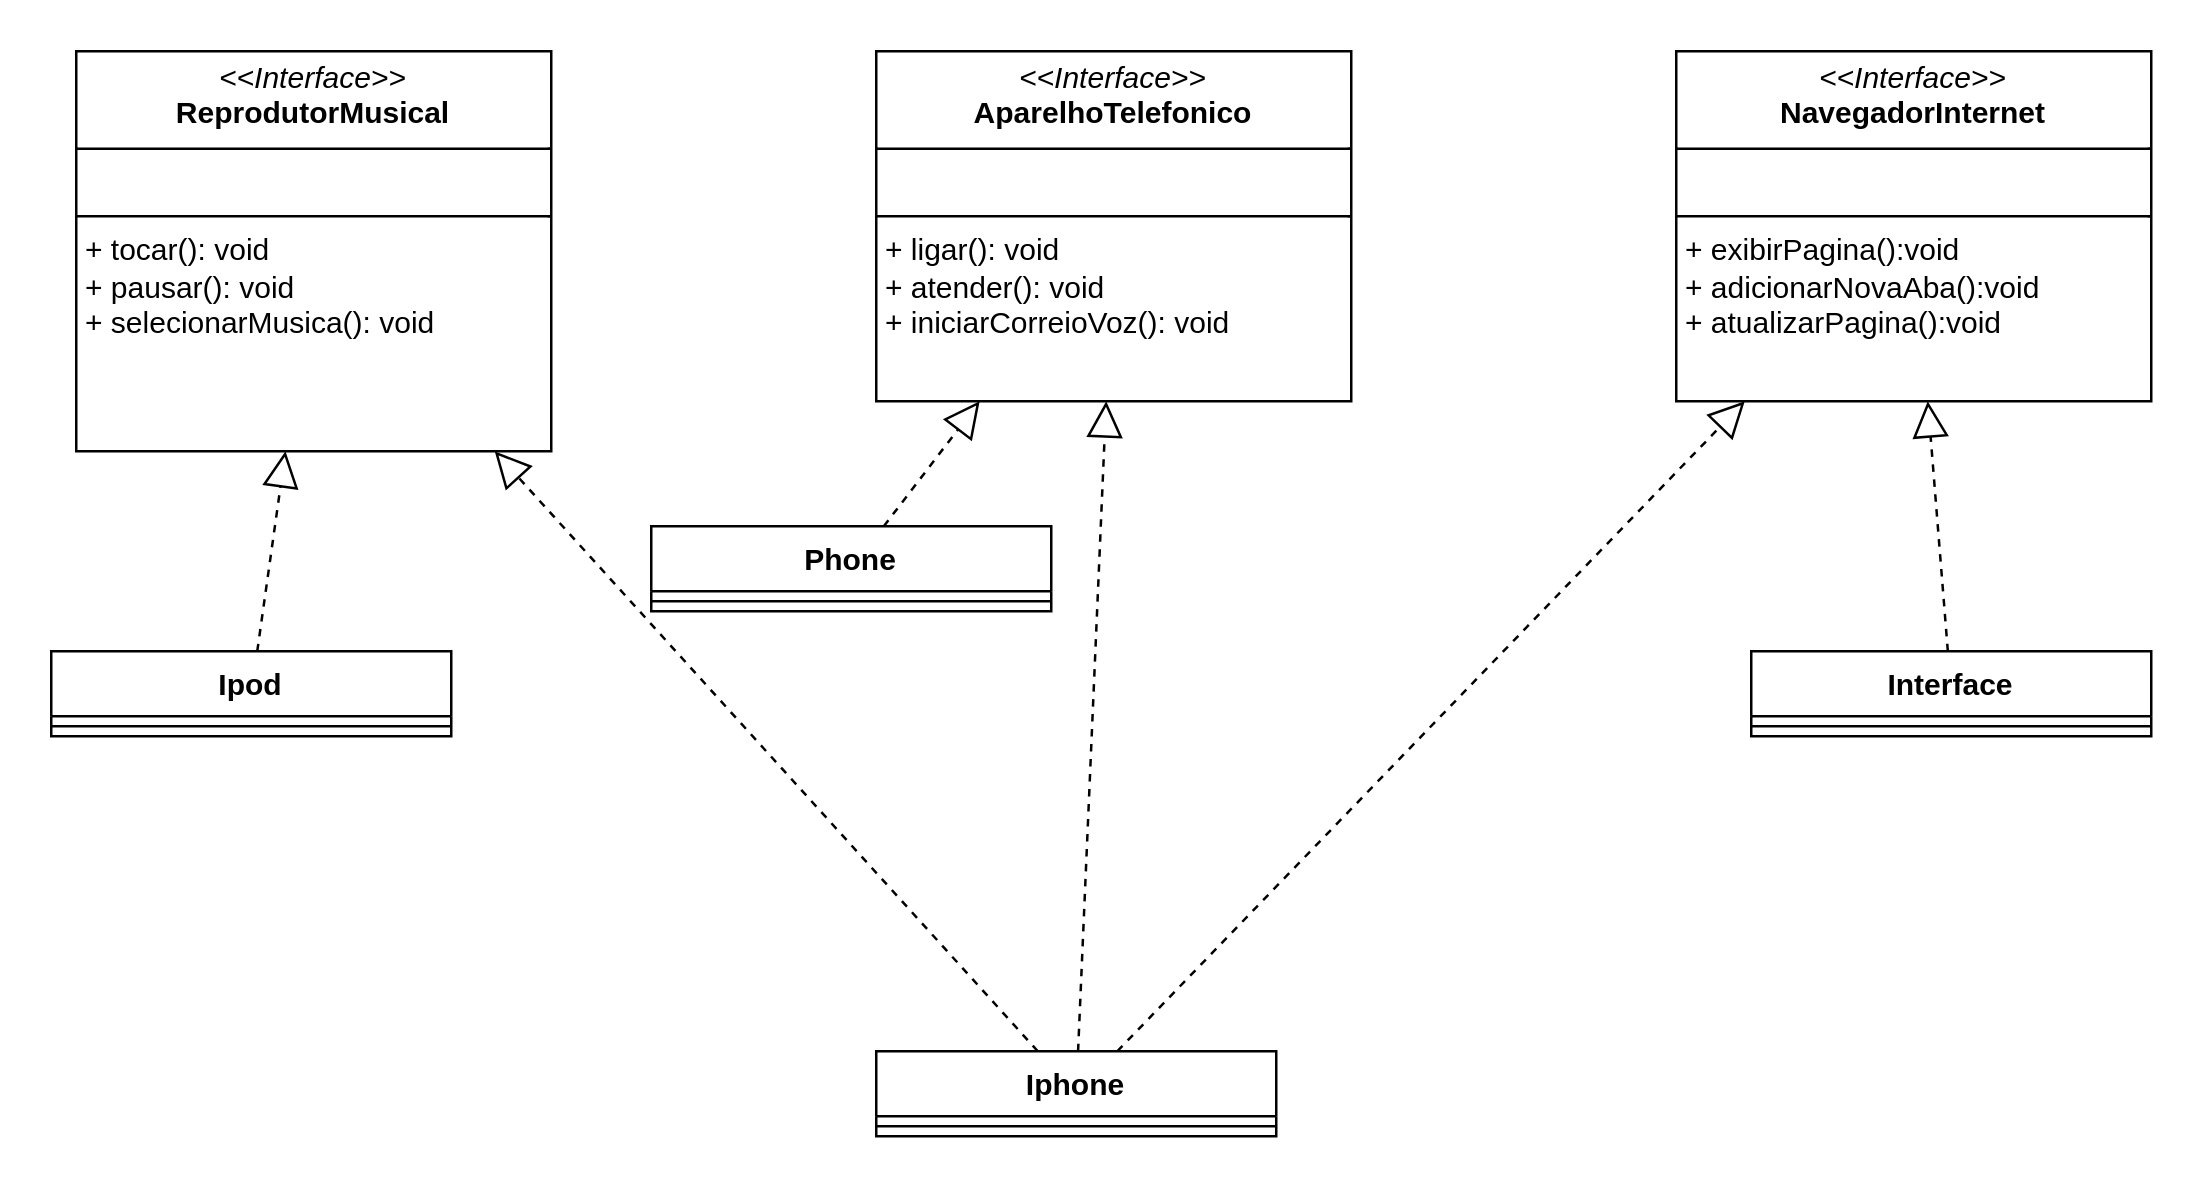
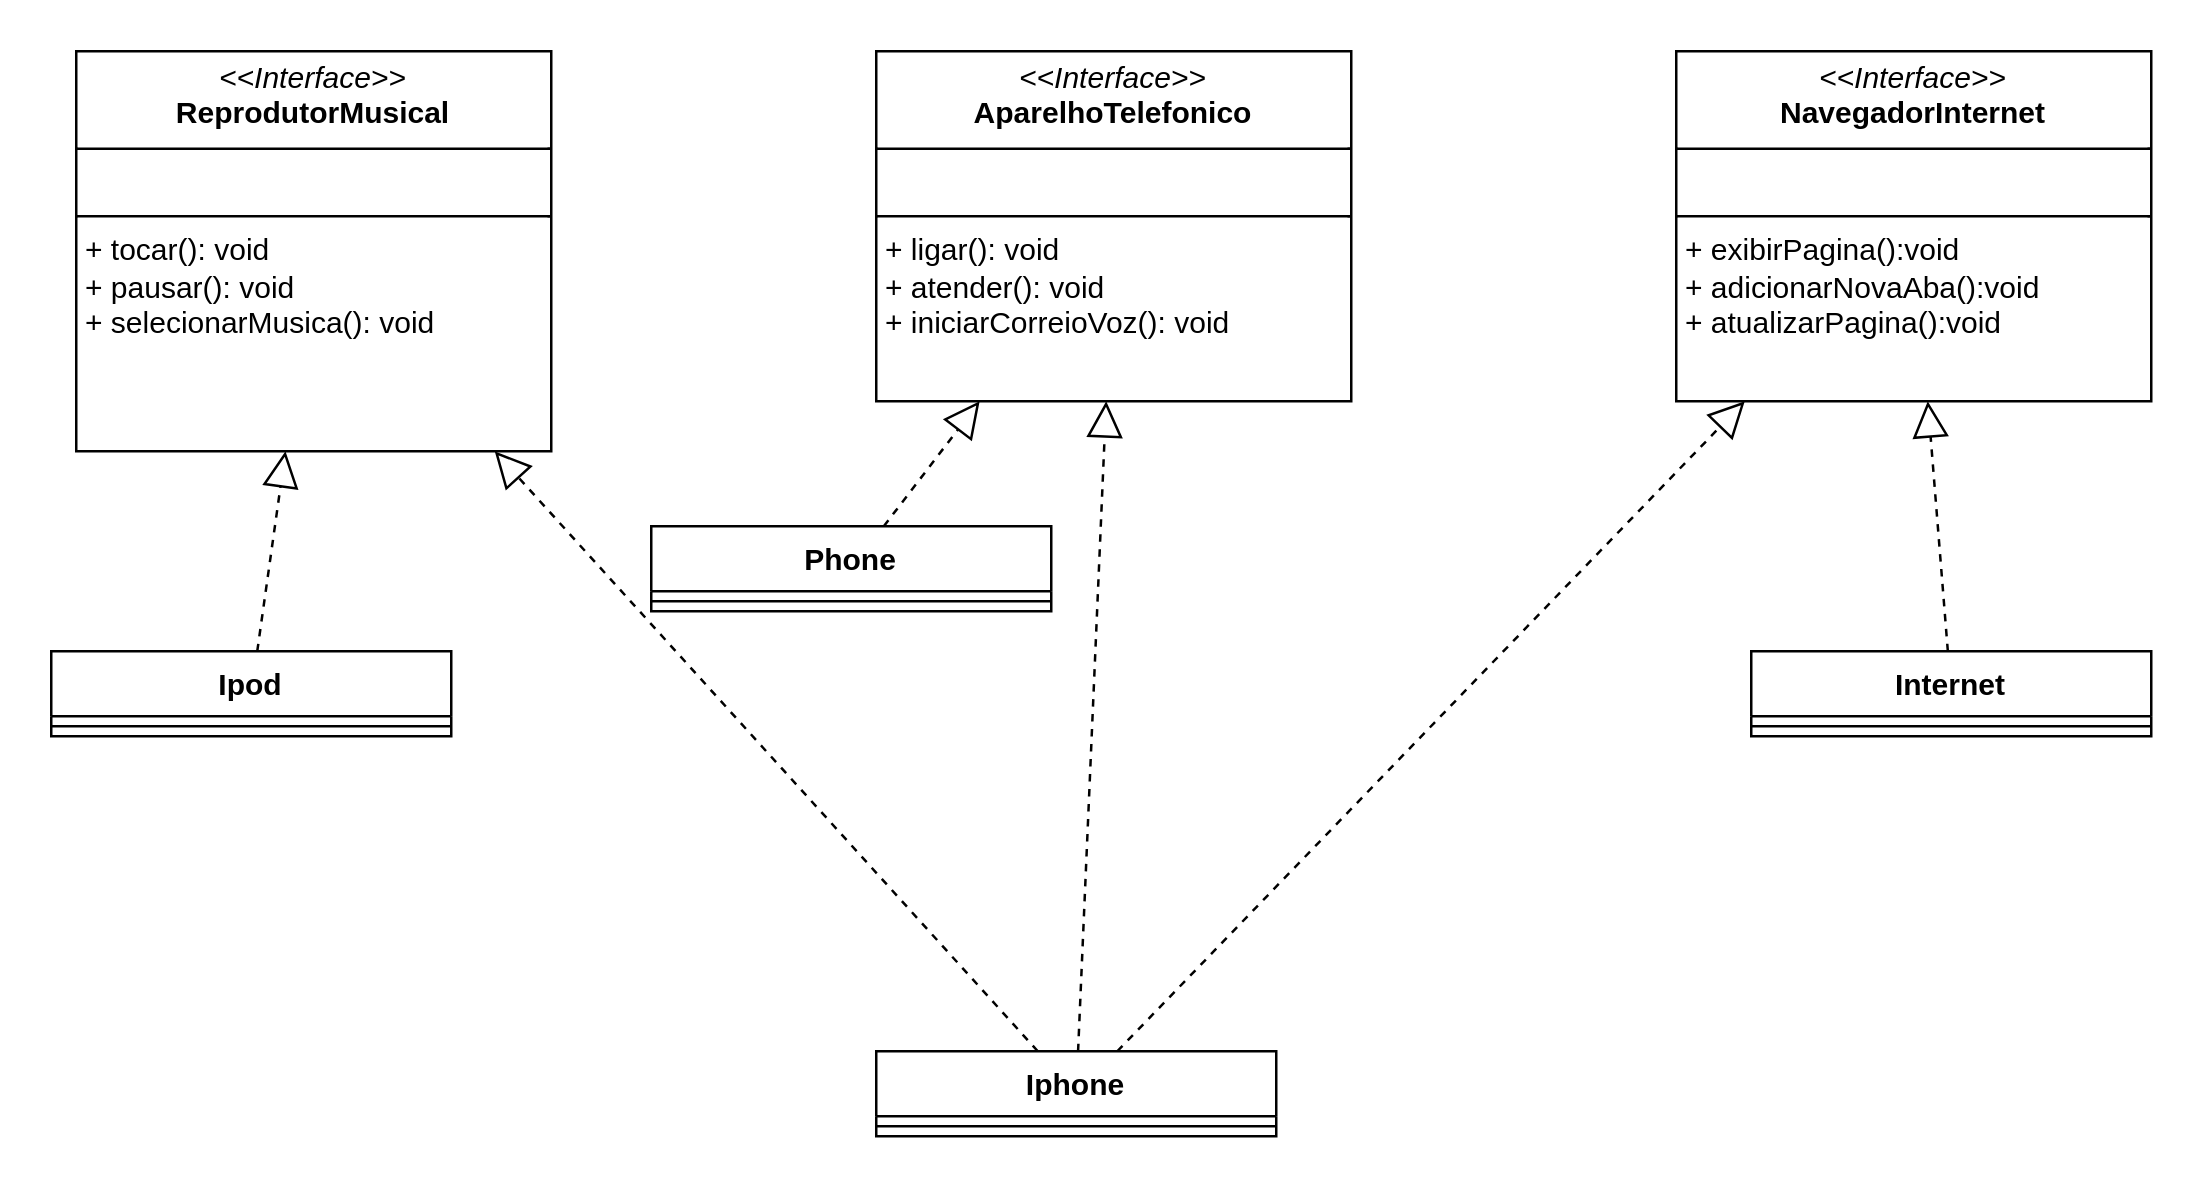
(1951, 687) -> (1951, 687)
